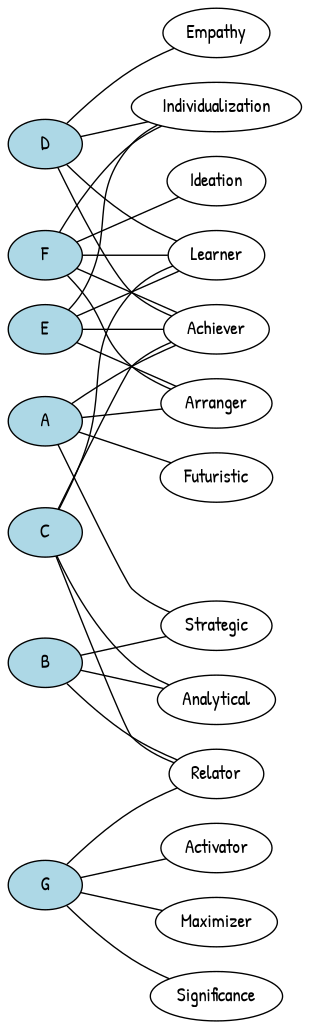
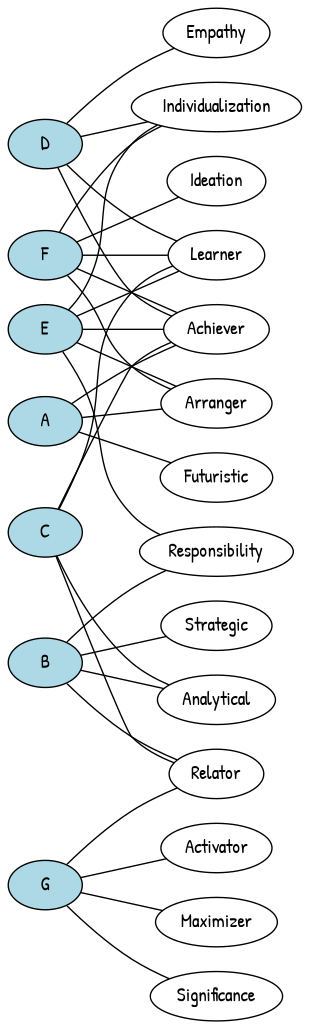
(104, 537) -> none
none -> (216, 552)
